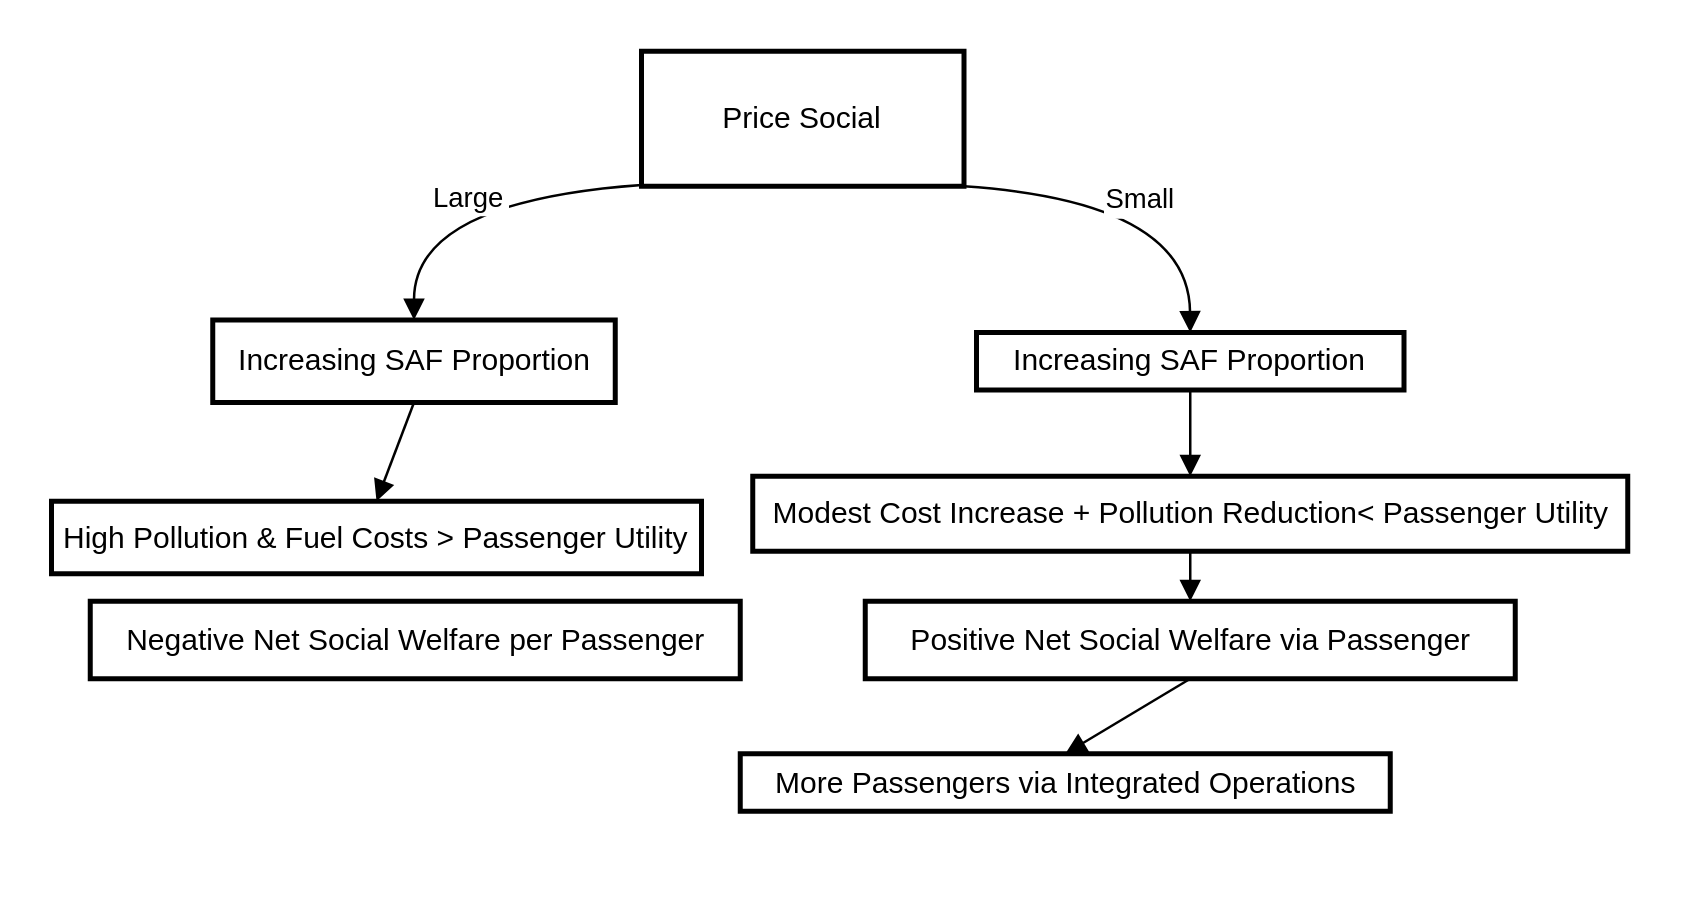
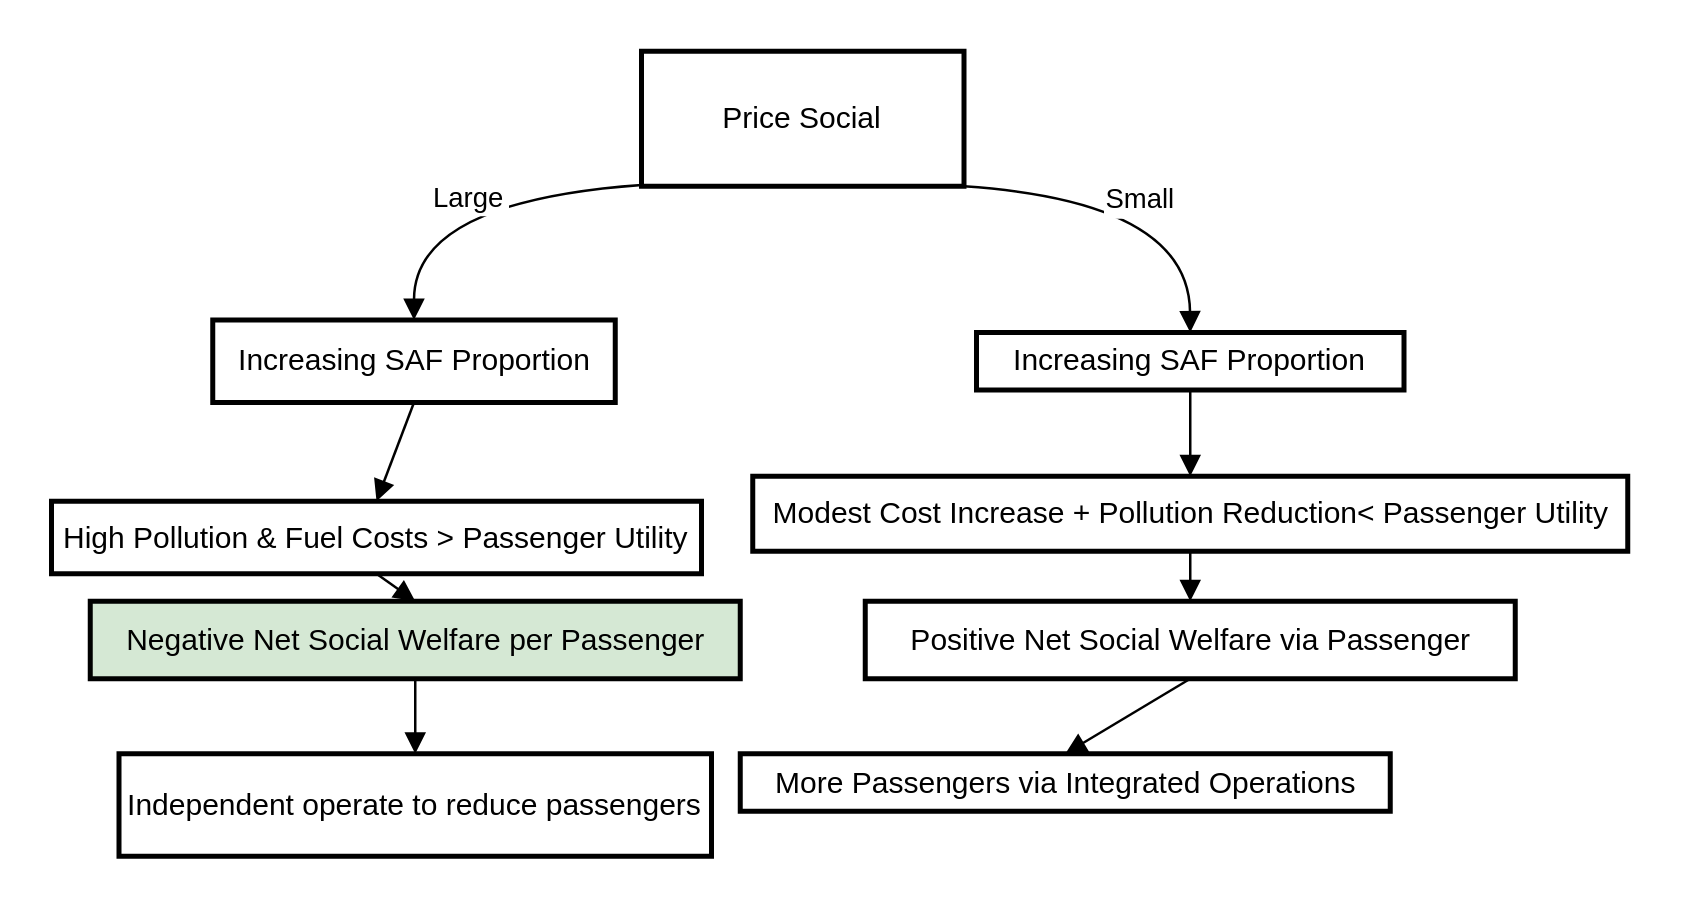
none -> (388, 582)
(415, 640) -> (415, 640)
none -> (415, 707)
none -> (415, 805)
